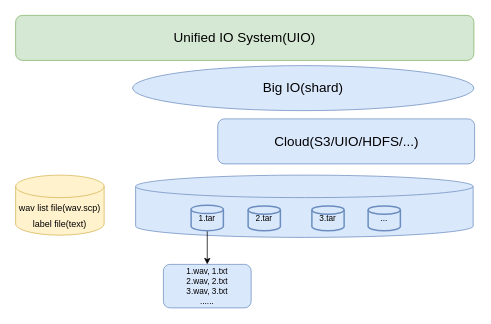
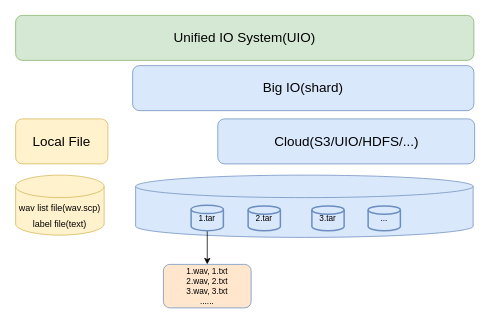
(303, 88) -> (303, 88)
none -> (62, 141)
(207, 286) -> (207, 286)
